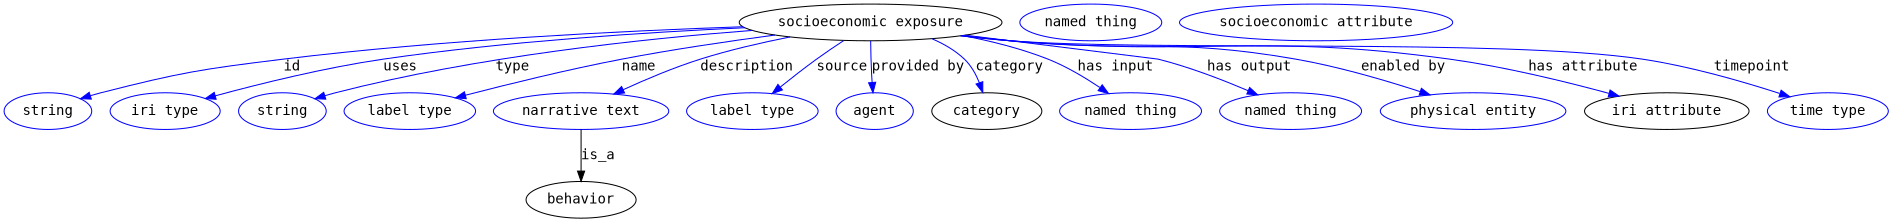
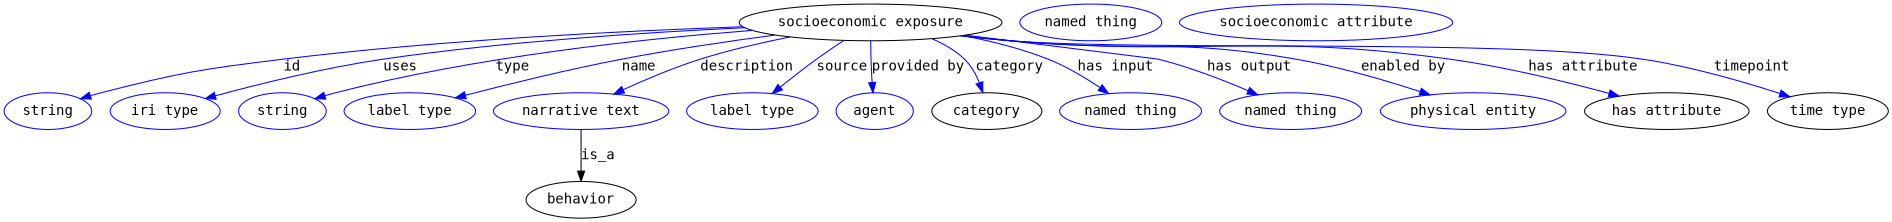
(1667, 111) -> (1667, 111)
(1828, 111) -> (1828, 111)
